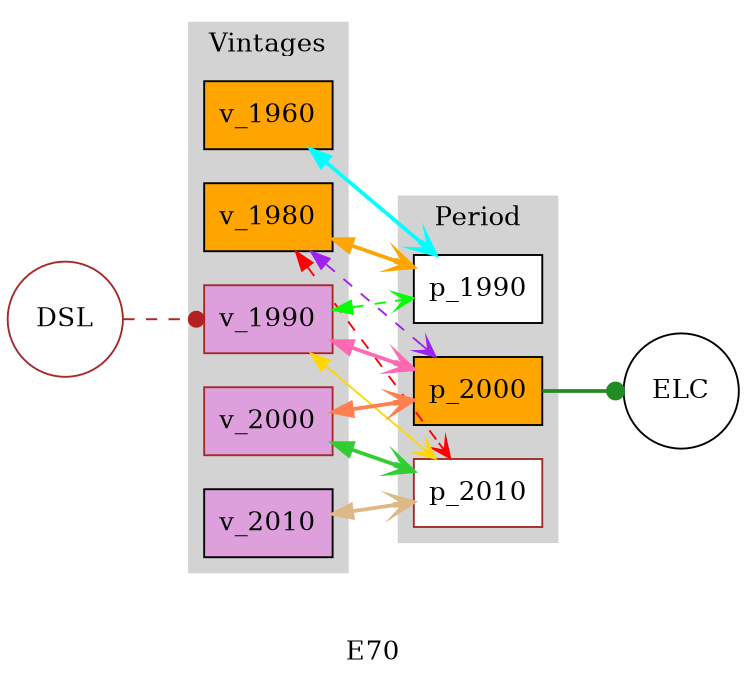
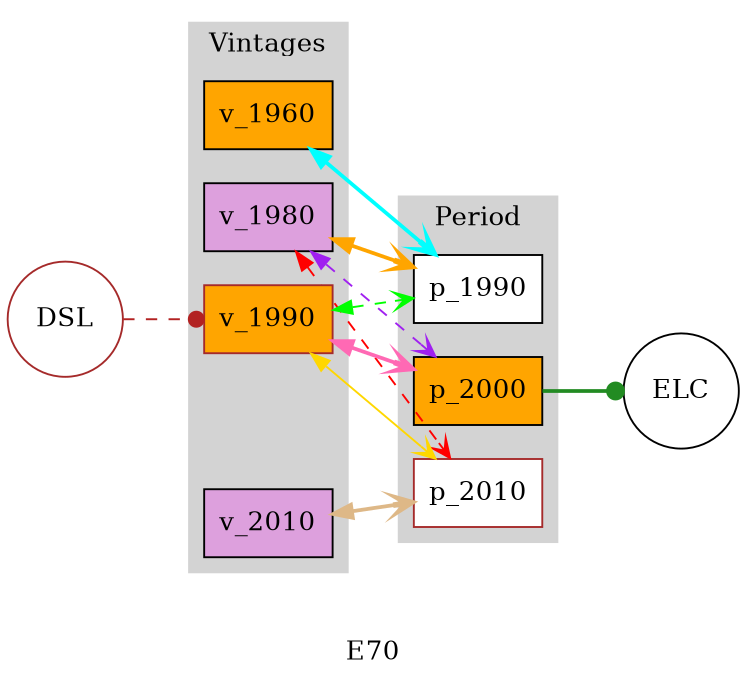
(268, 217) -> (268, 217)
(268, 319) -> (268, 319)
(268, 421) -> none
